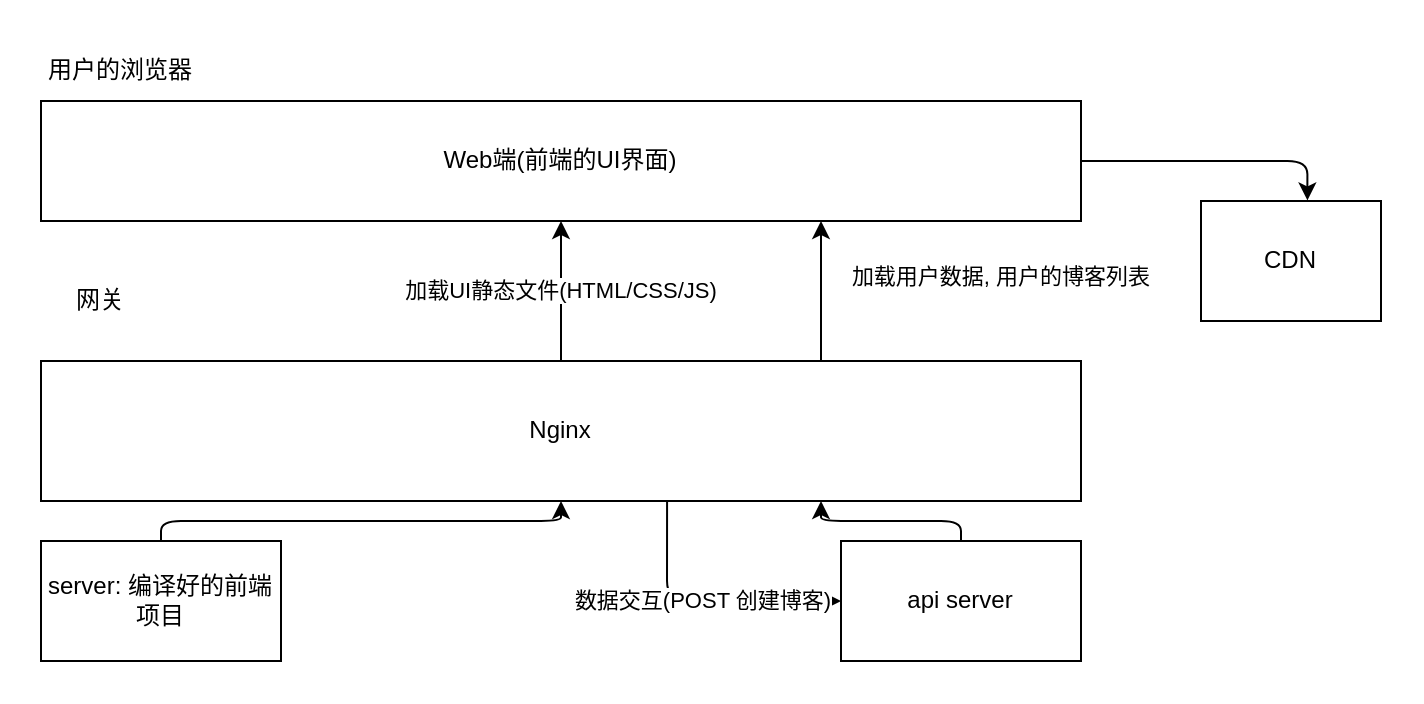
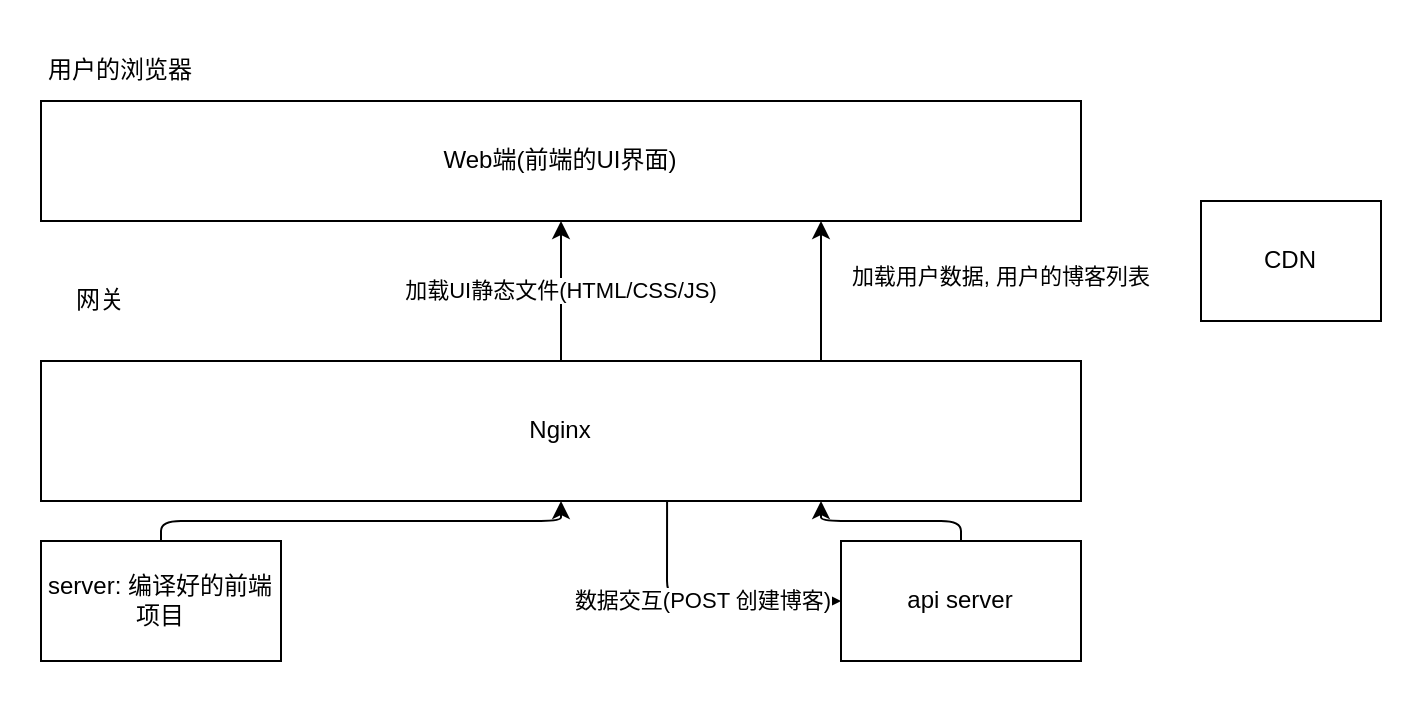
(1202, 161) -> none
